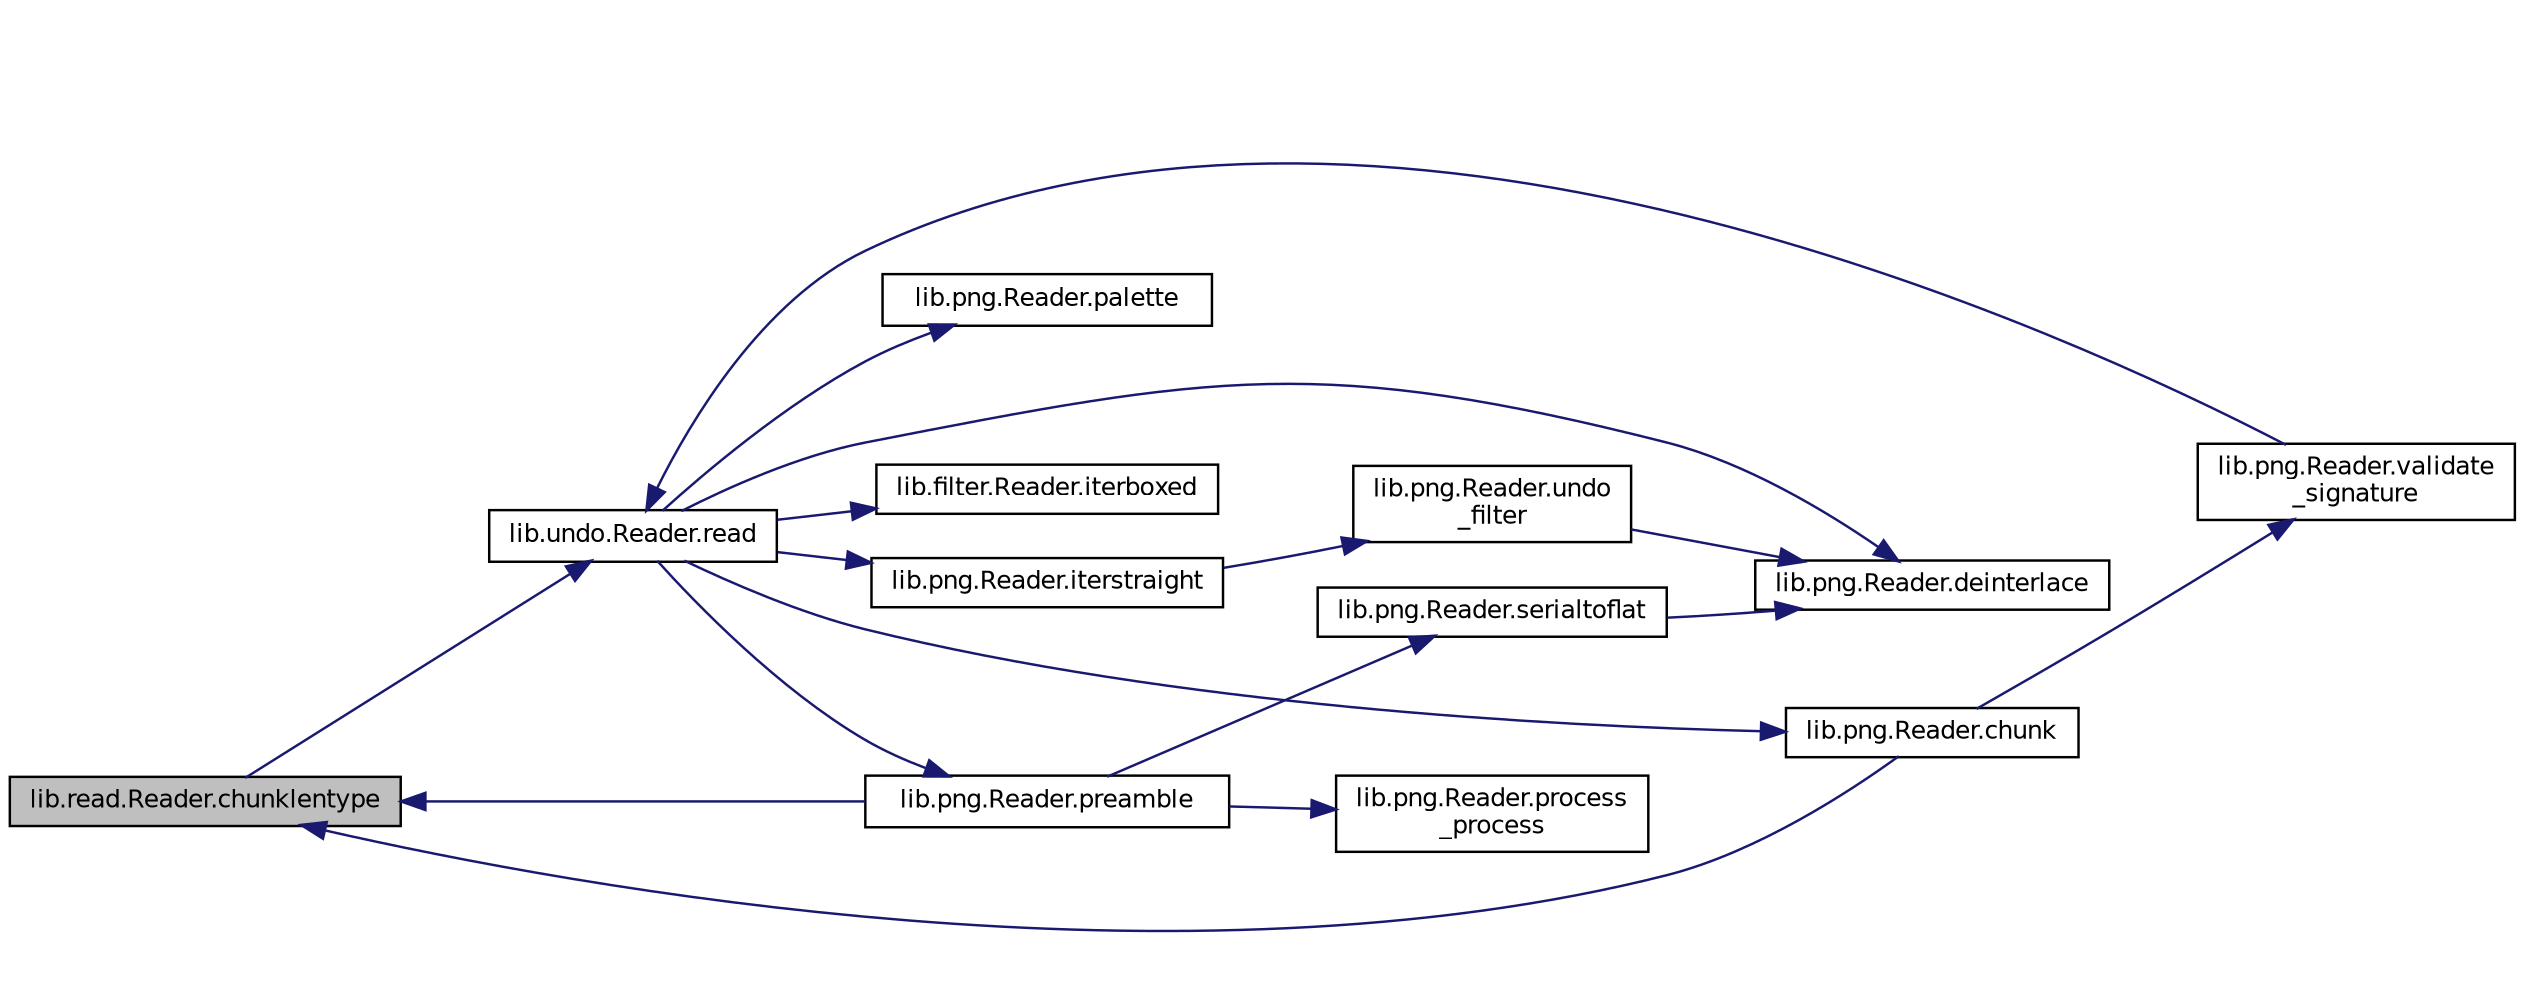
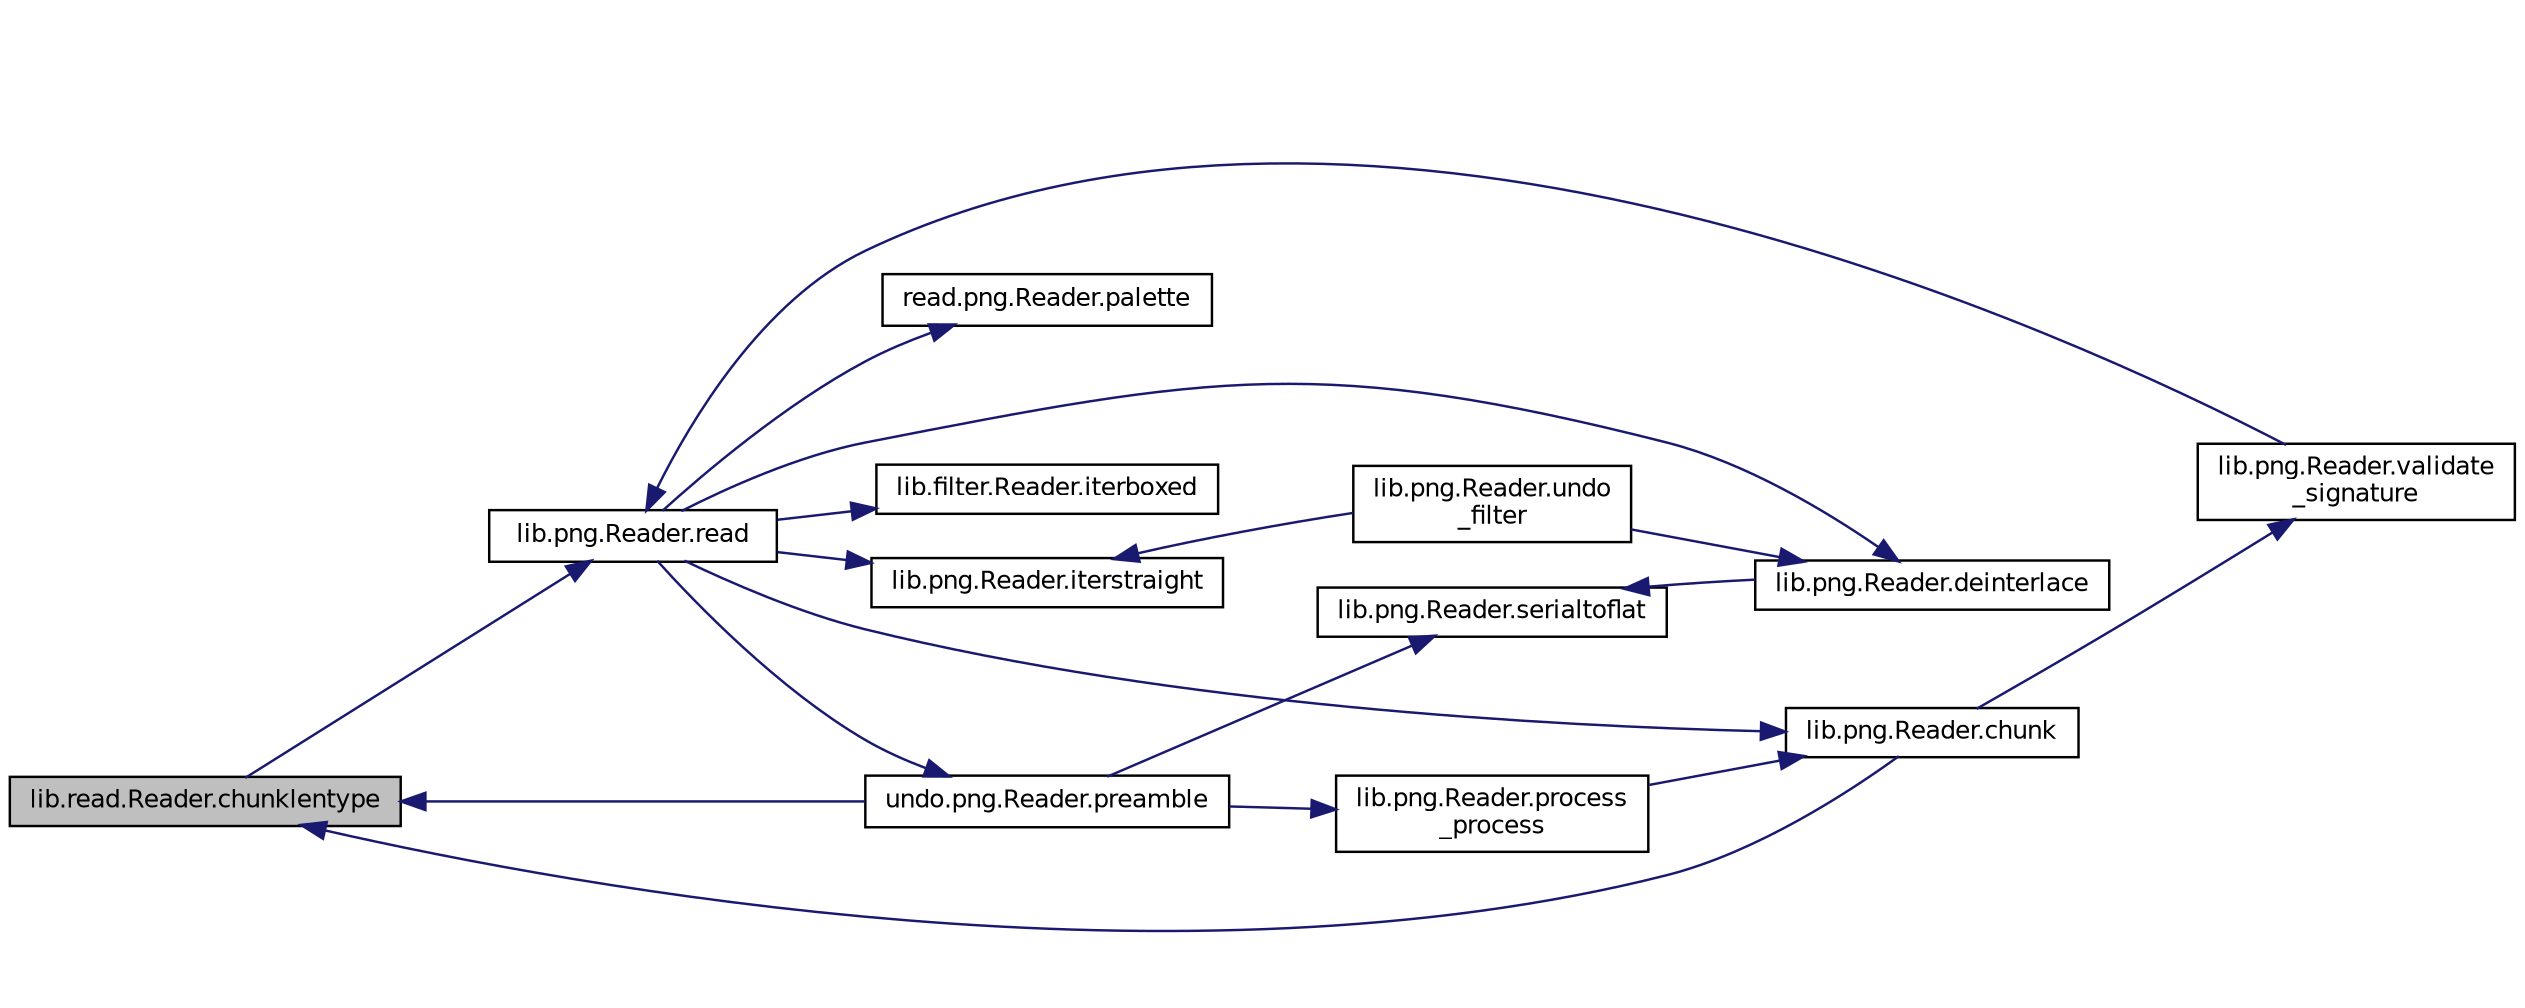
(1047, 300) -> (1047, 300)
(633, 536) -> (633, 536)
(1283, 557) -> (1245, 531)
(1721, 615) -> (1702, 583)
none -> (1715, 773)
(1047, 801) -> (1047, 801)
